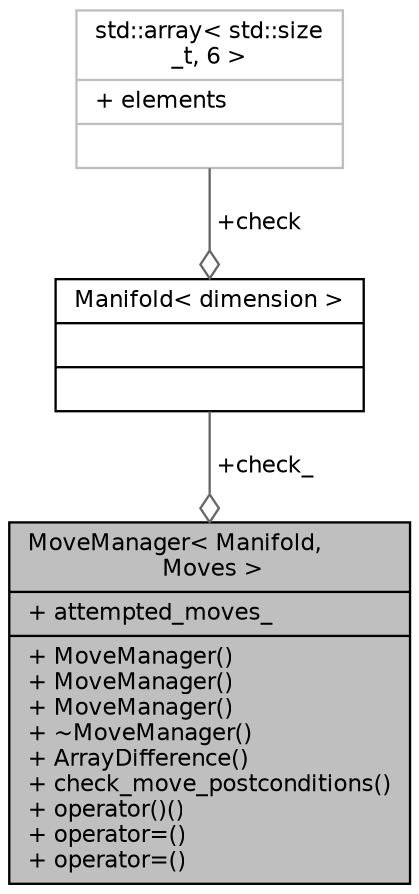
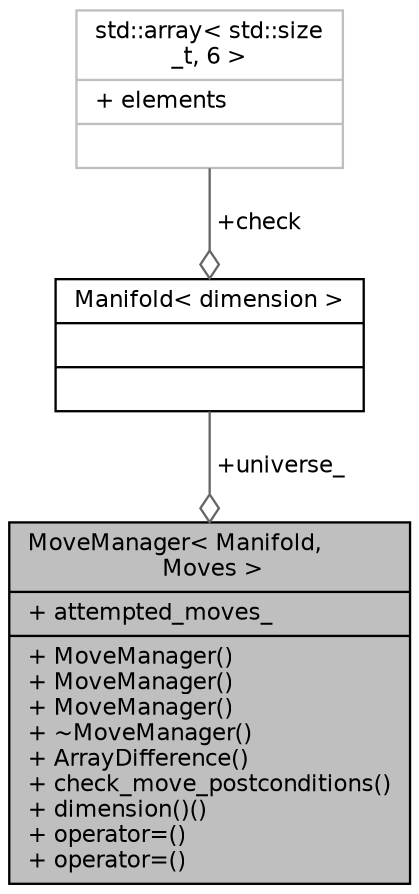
(263, 467) -> (278, 467)
(107, 810) -> (118, 810)
